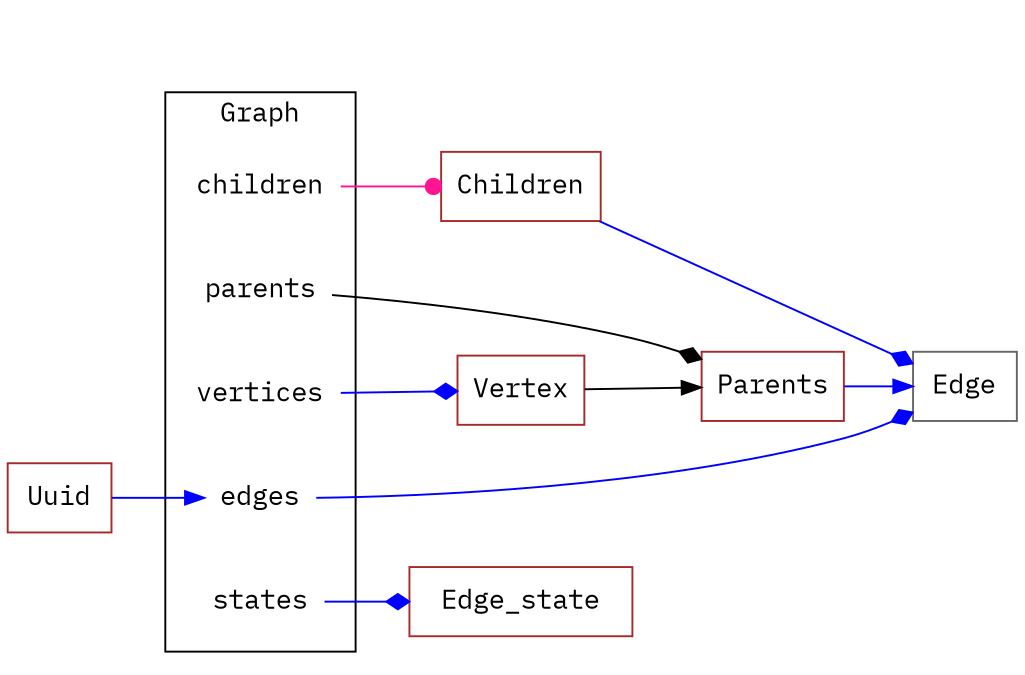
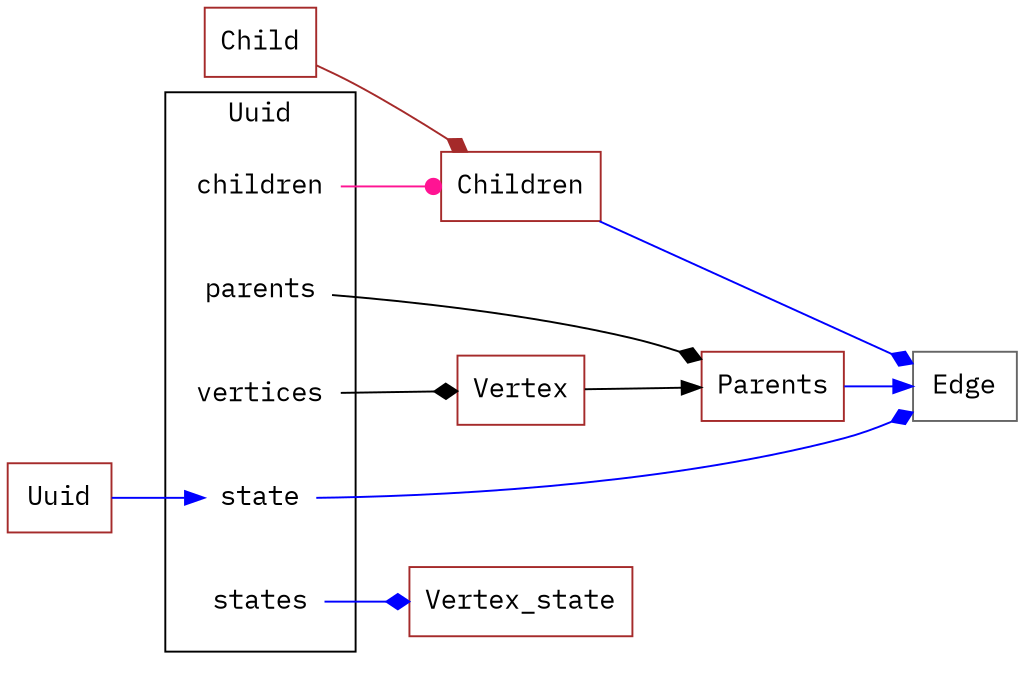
none -> (260, 42)
(260, 114) -> (260, 114)
(387, 392) -> (387, 392)
(260, 498) -> (260, 498)
(521, 602) -> (521, 602)
